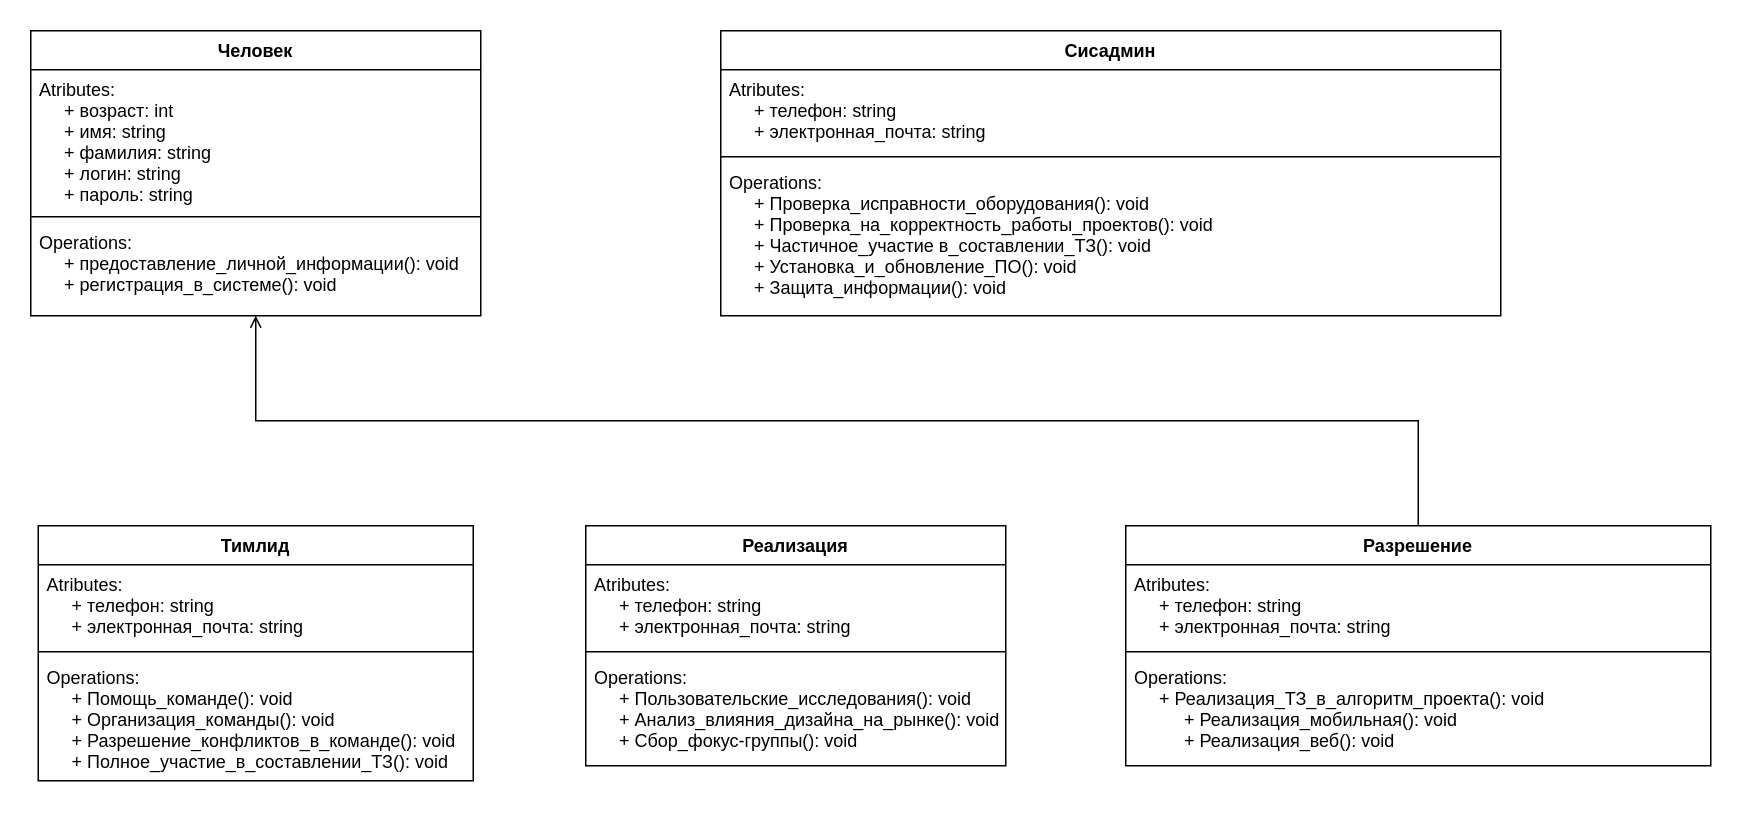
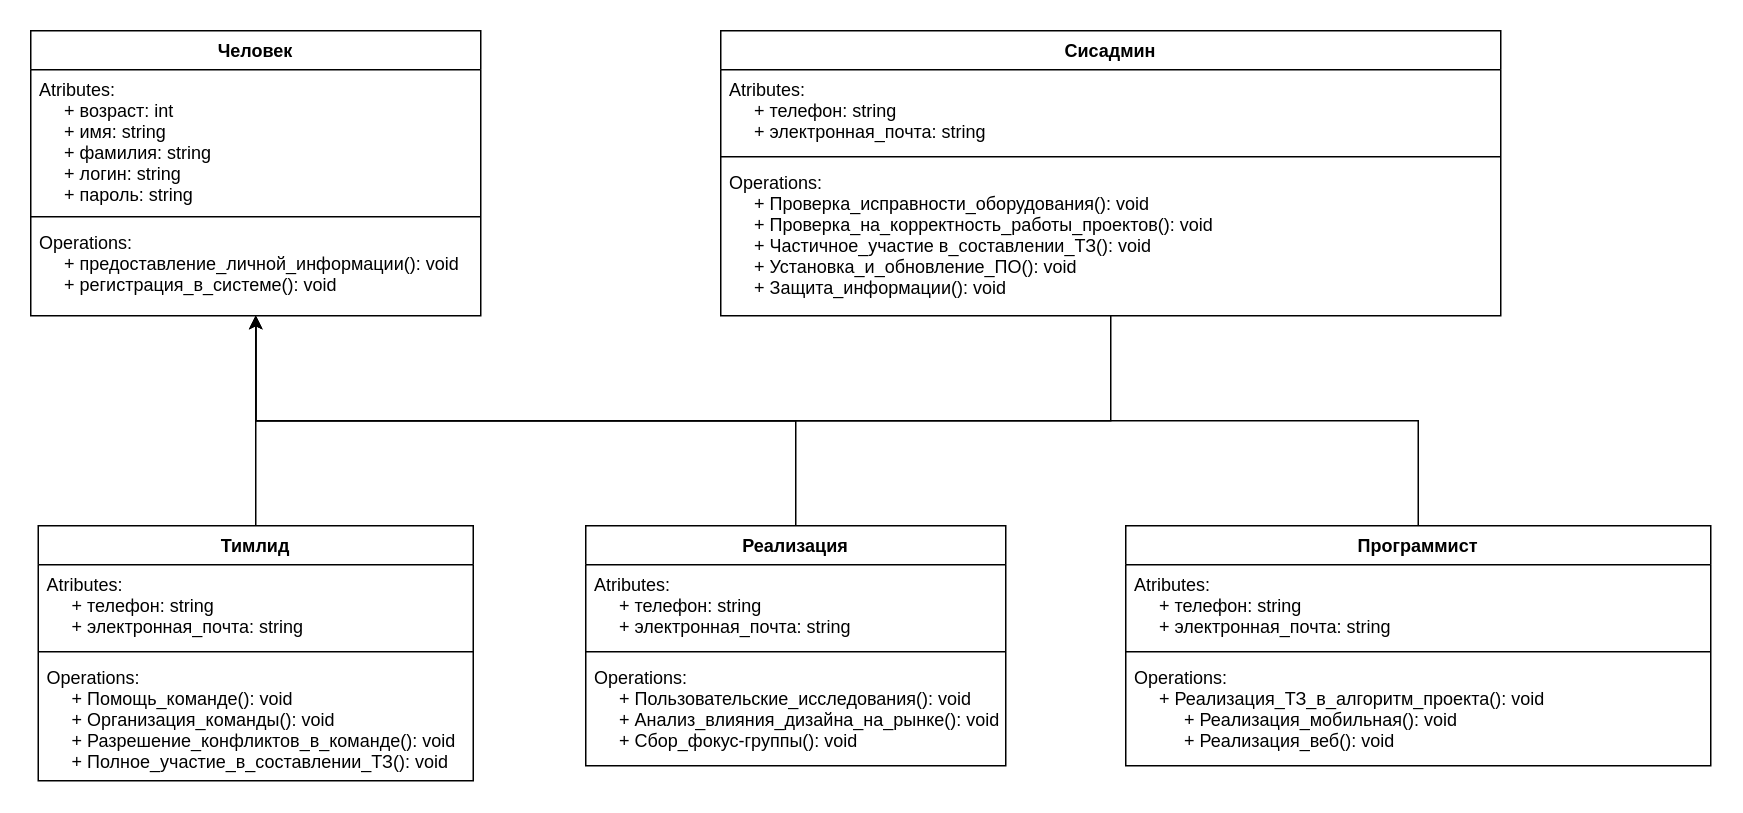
none -> (1111, 367)
none -> (256, 474)
none -> (796, 474)
(1418, 546) -> (1418, 546)
